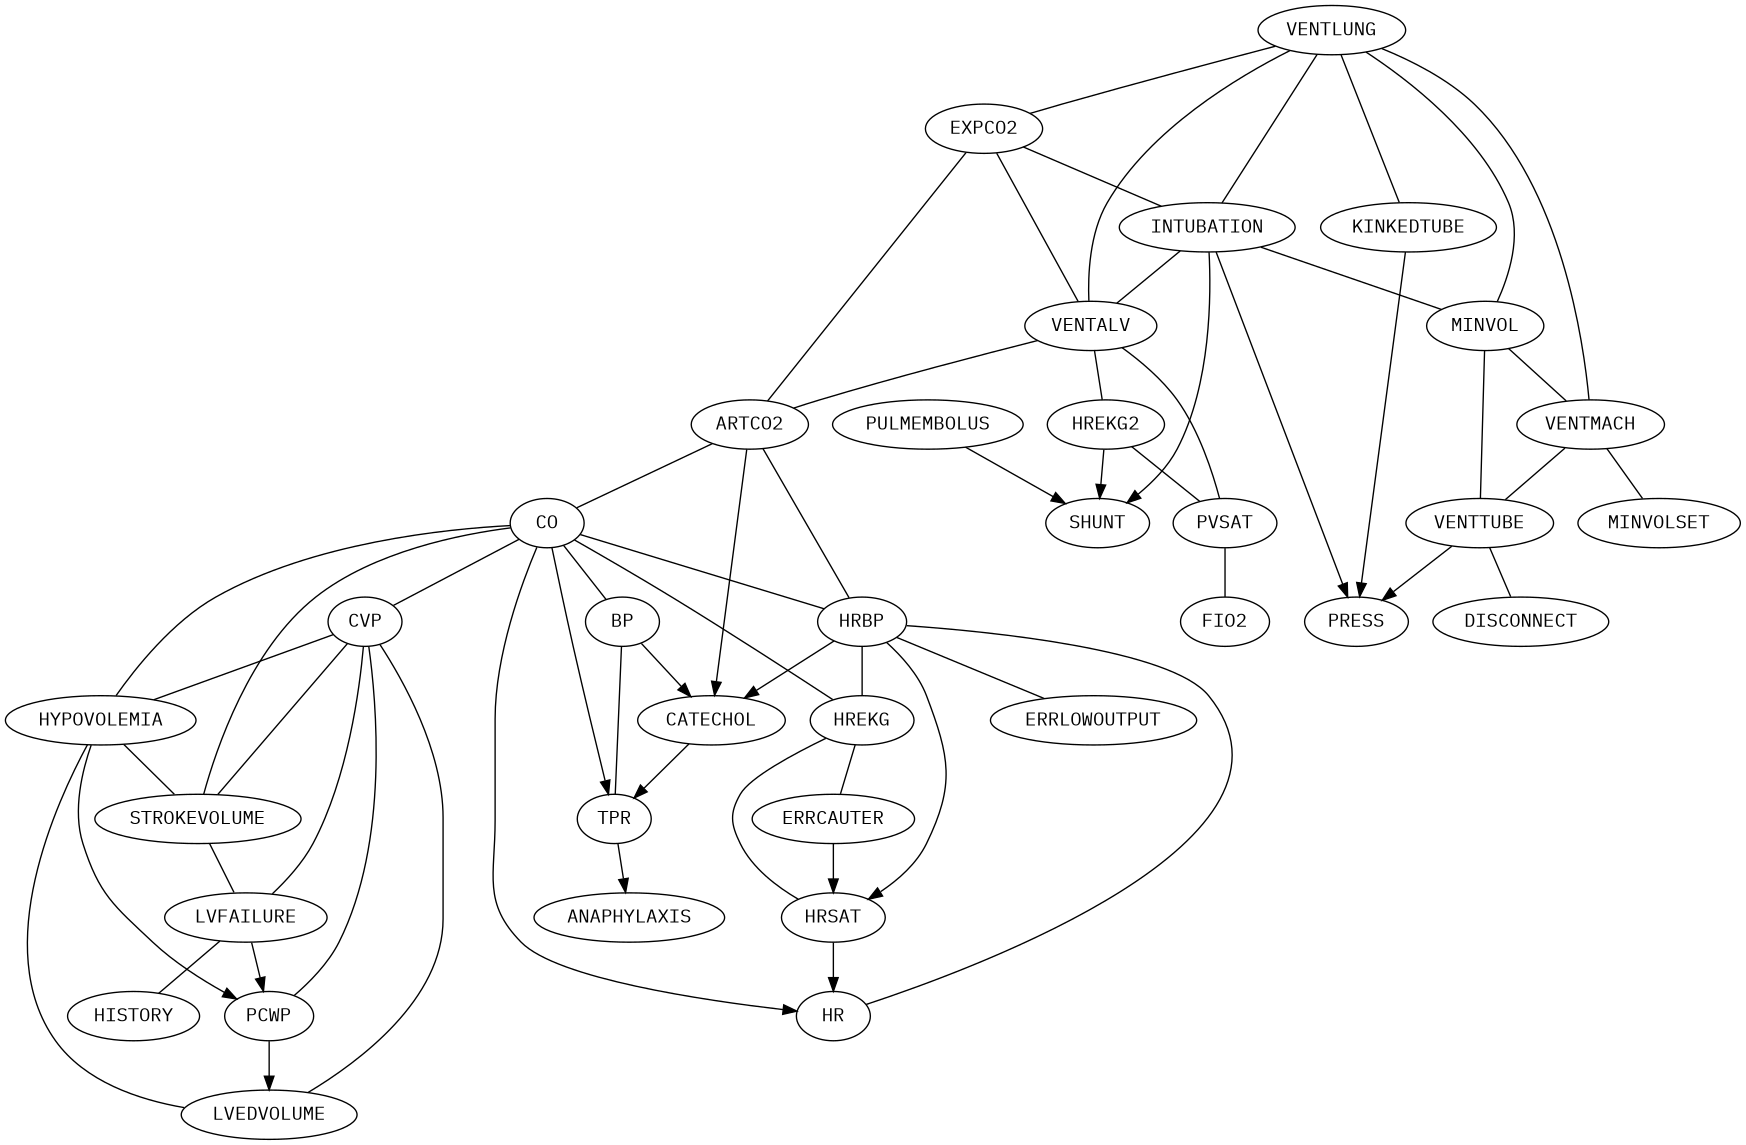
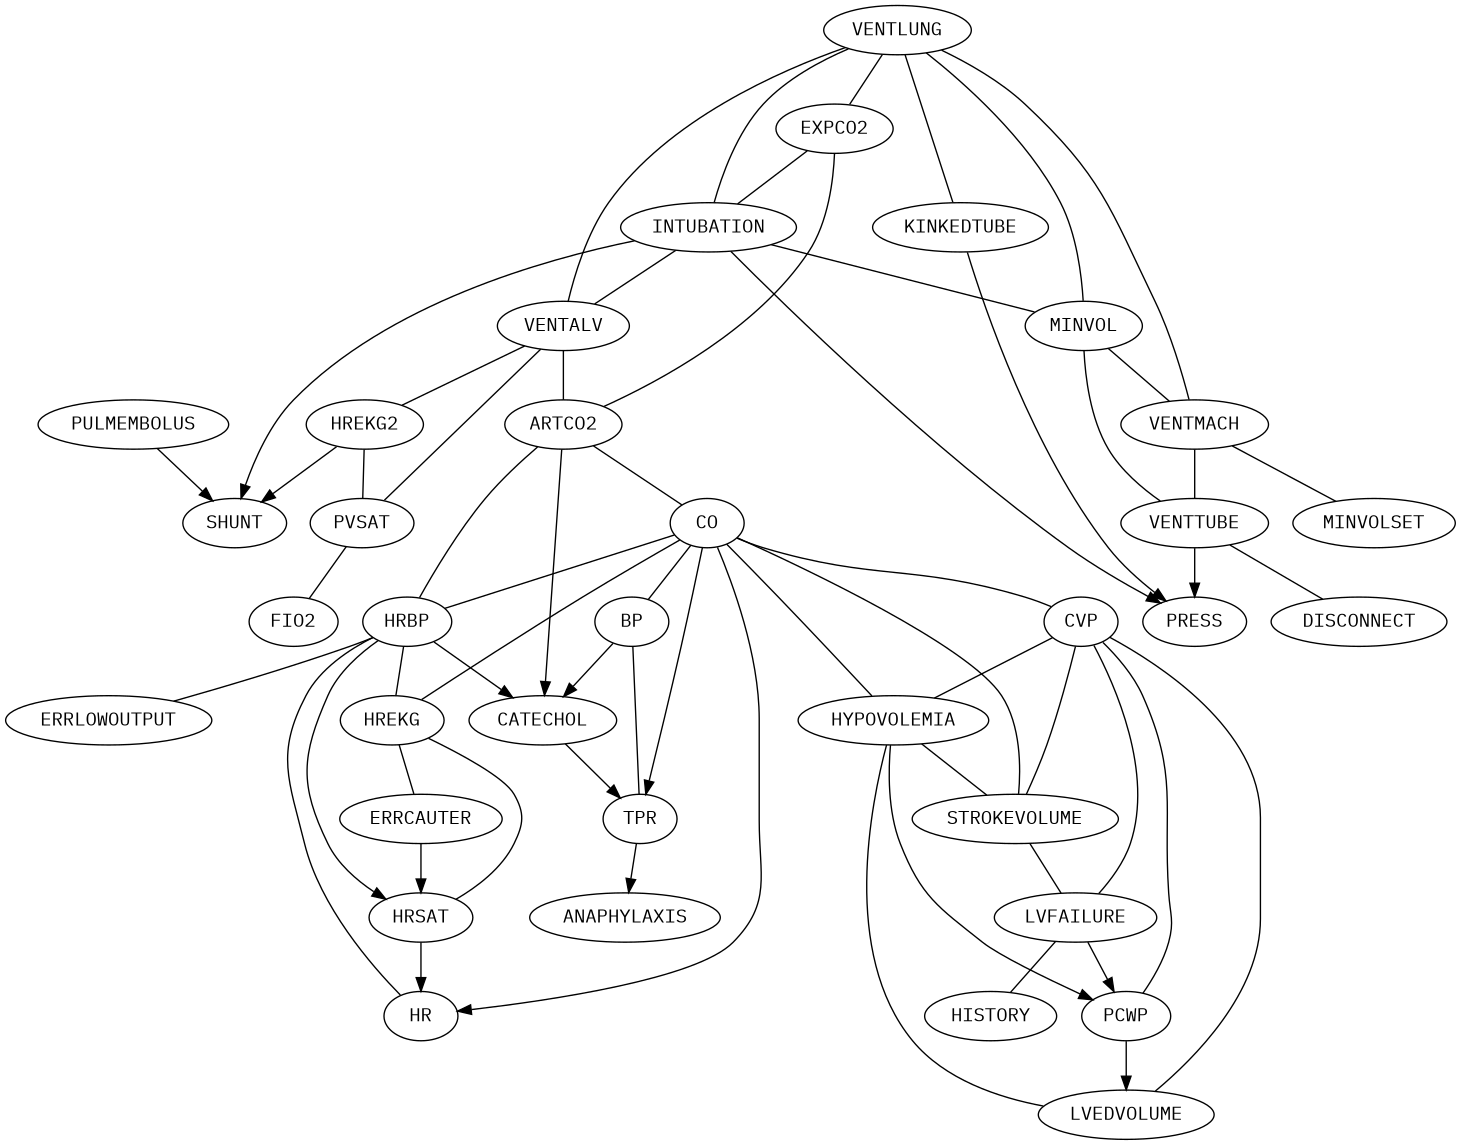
(1037, 227) -> none
